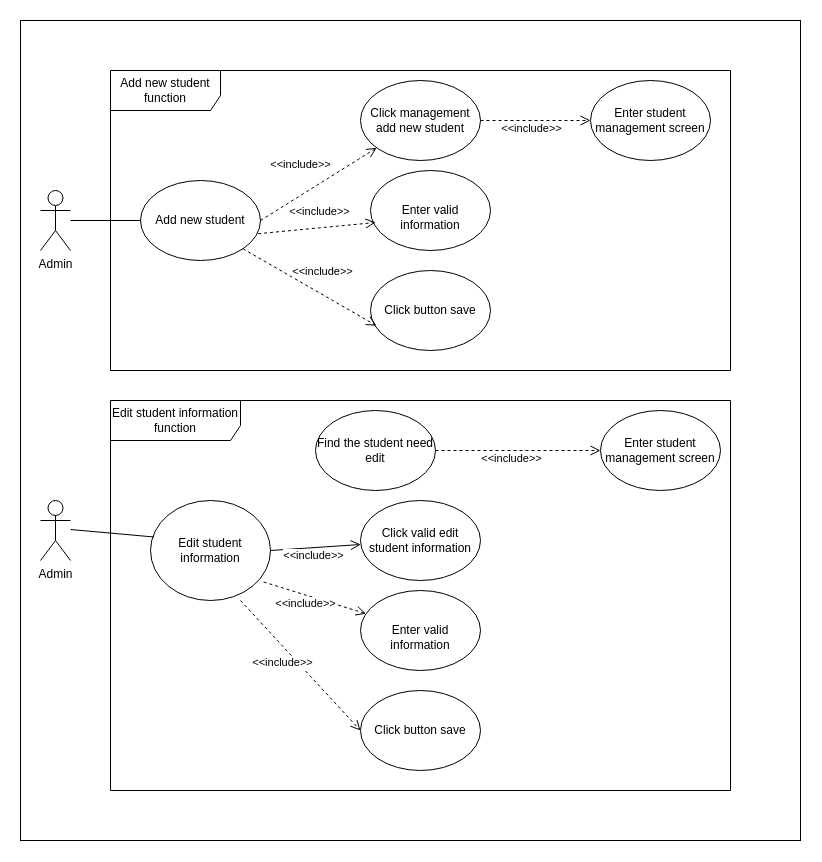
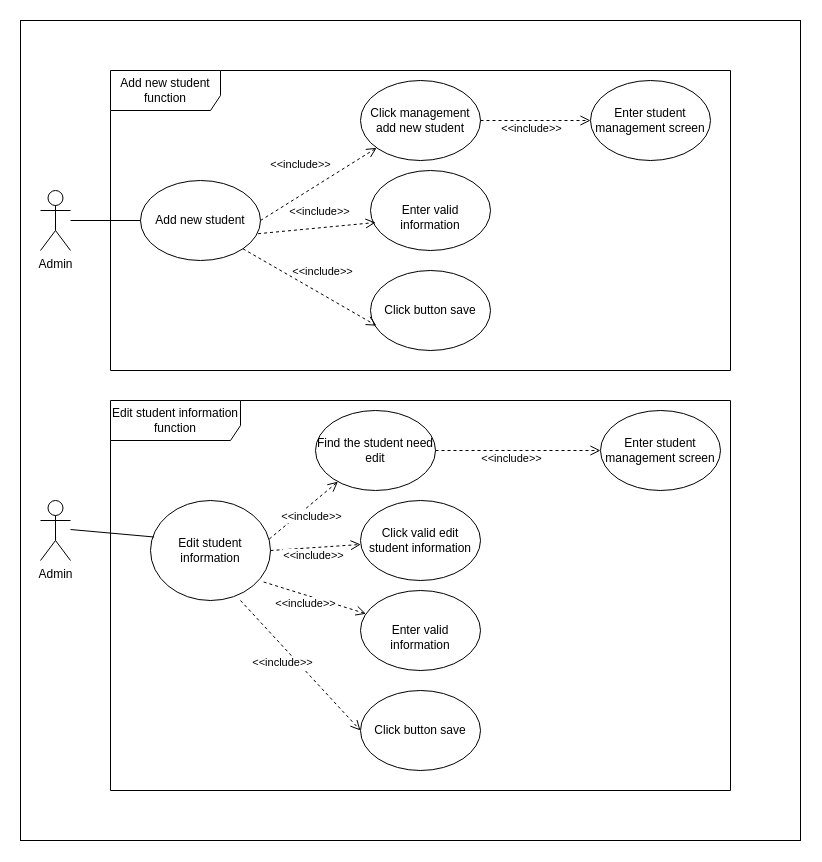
none -> (302, 512)
(325, 547) -> (325, 547)
